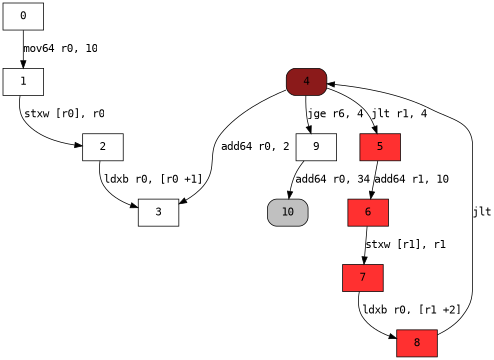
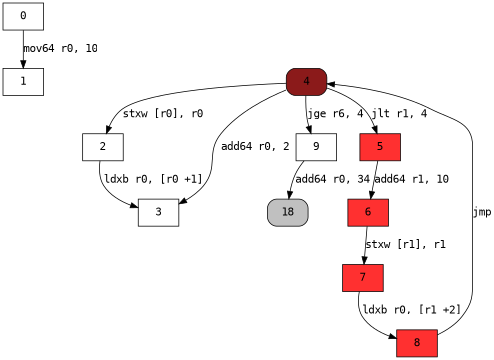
(36, 131) -> (192, 91)
(288, 213) -> (288, 213)
(482, 213) -> (482, 213)
